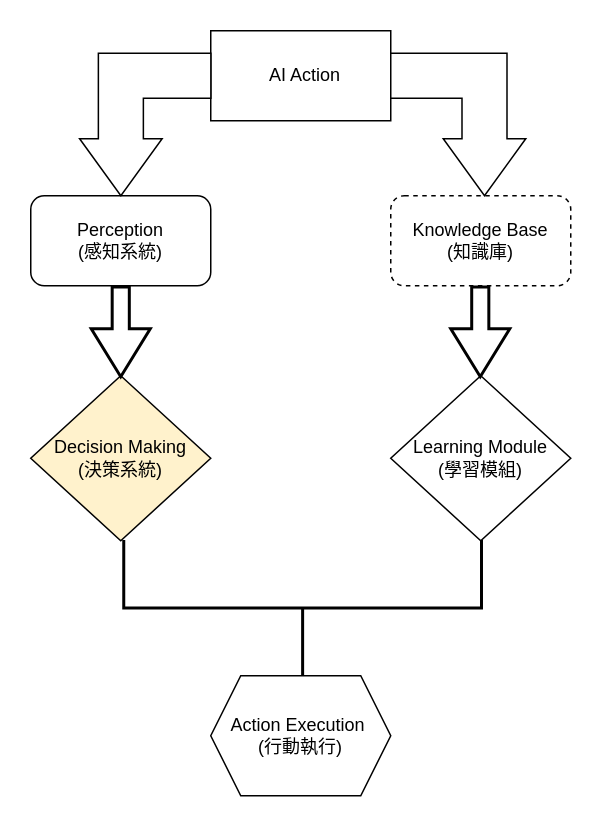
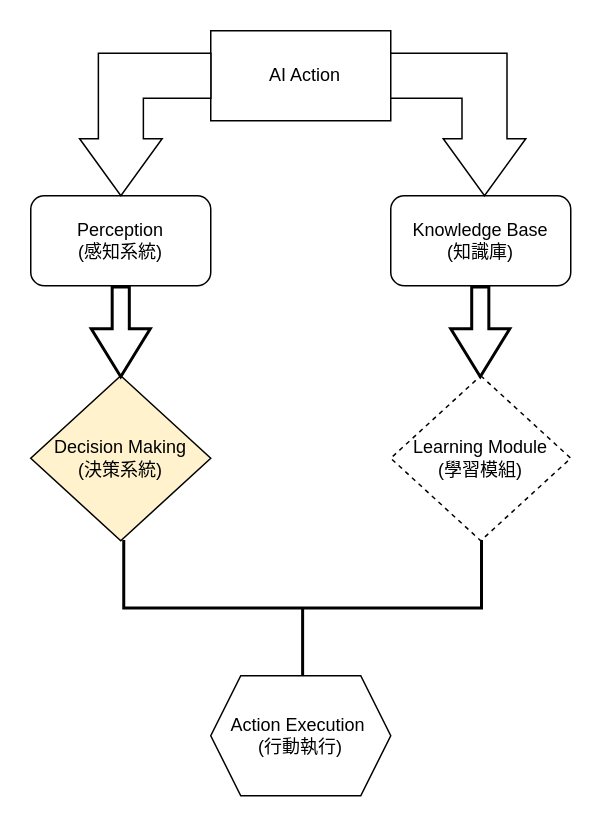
(481, 241) -> (481, 241)
(481, 458) -> (481, 458)
